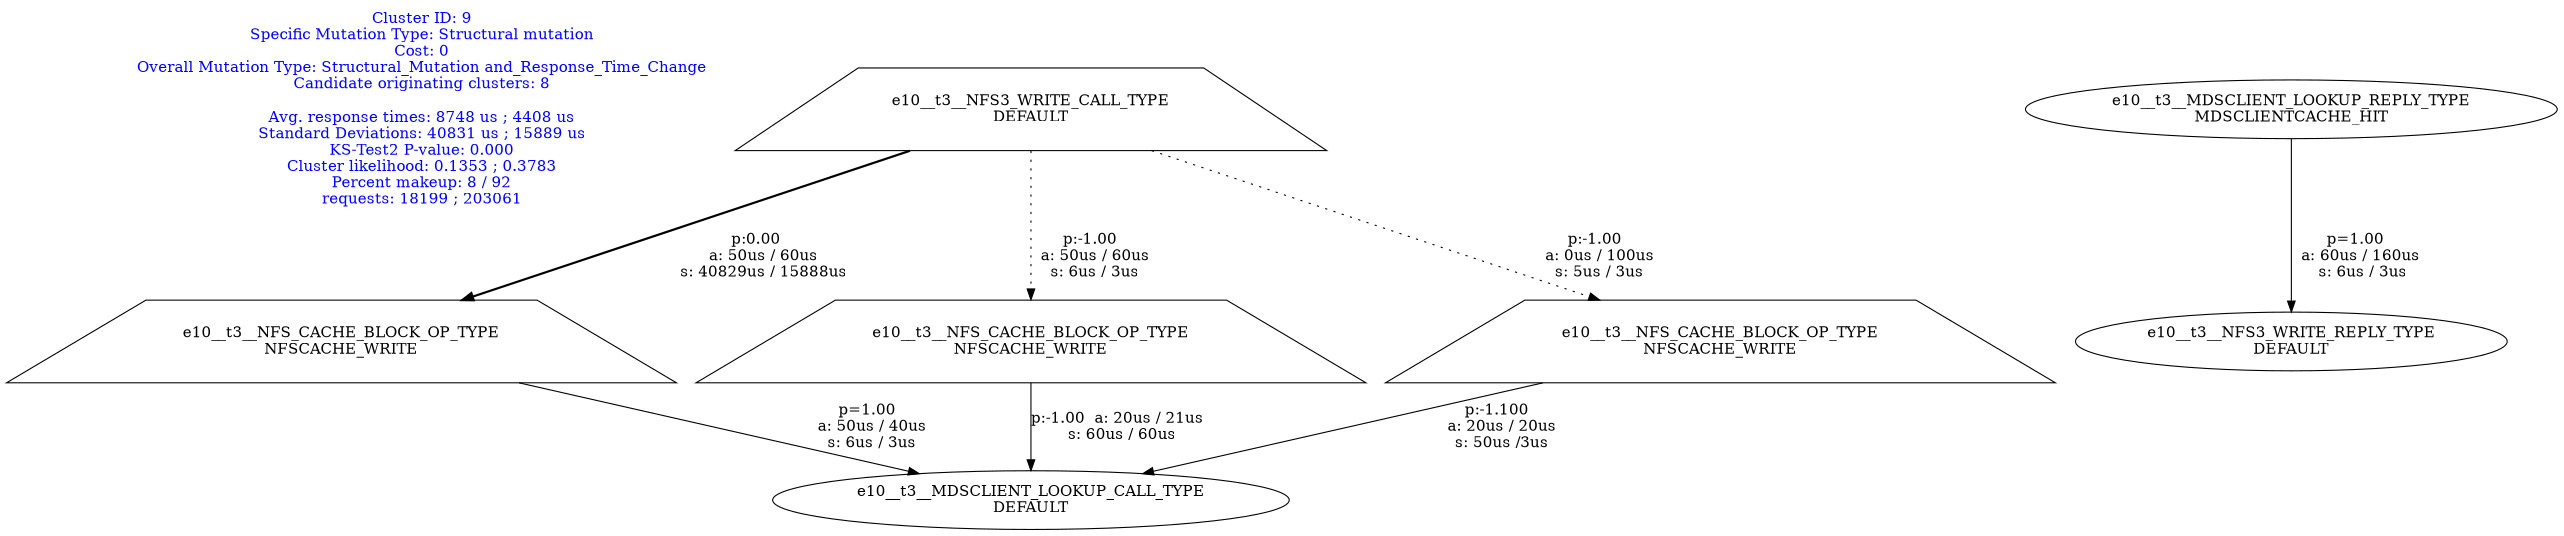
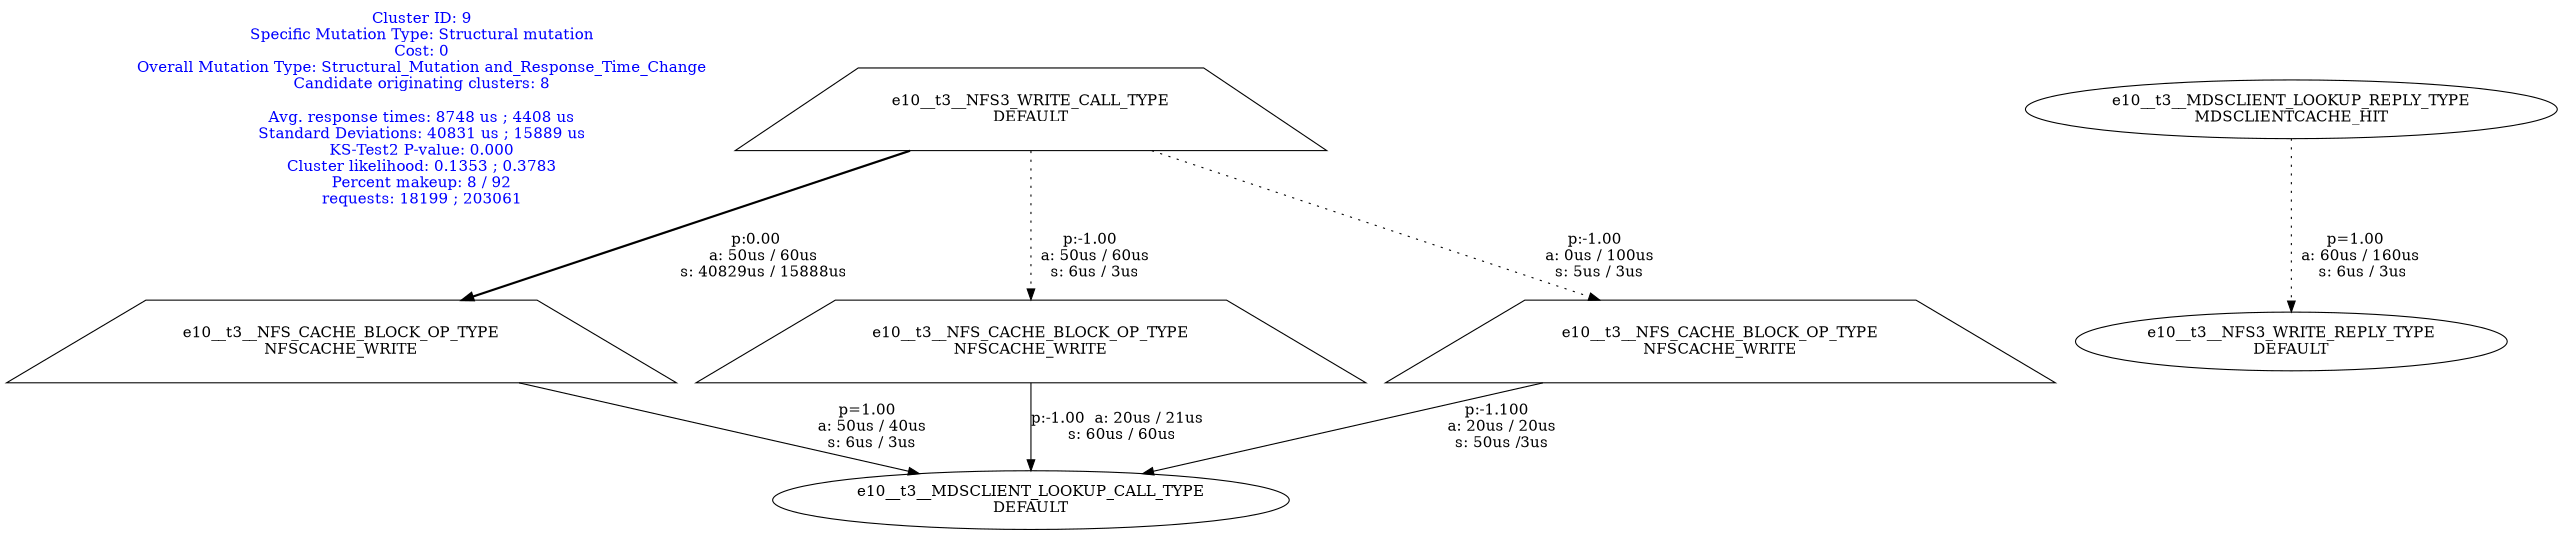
(2291, 220) -> (2291, 220)
